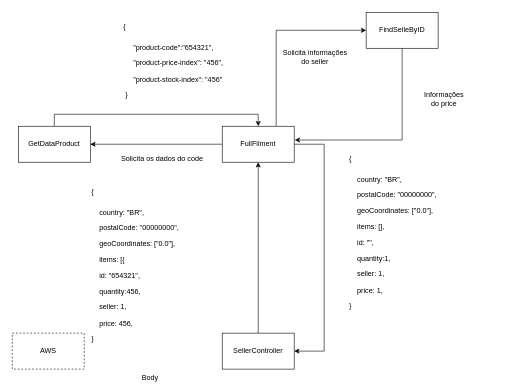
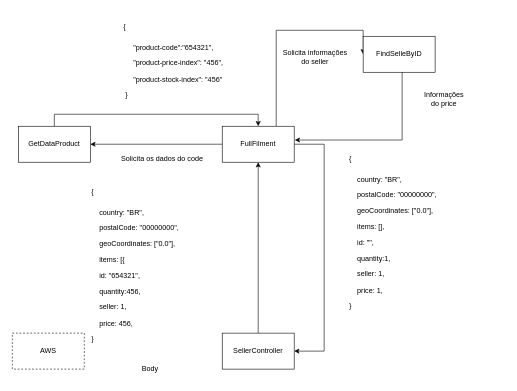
(402, 30) -> (399, 54)
(150, 378) -> (150, 369)
